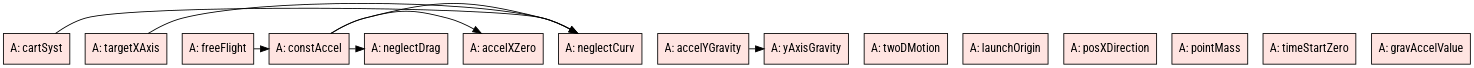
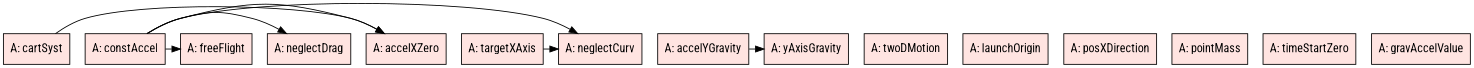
(364, 9) -> (199, 7)
(257, 49) -> (169, 49)
